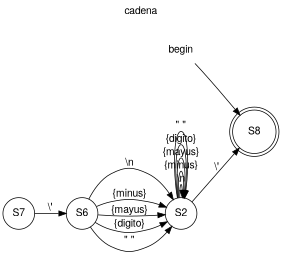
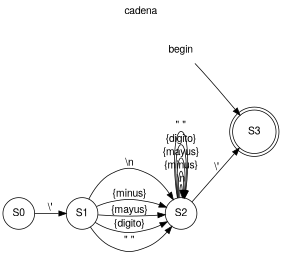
(254, 132) -> (254, 132)
(19, 213) -> (19, 213)
(82, 213) -> (82, 213)
